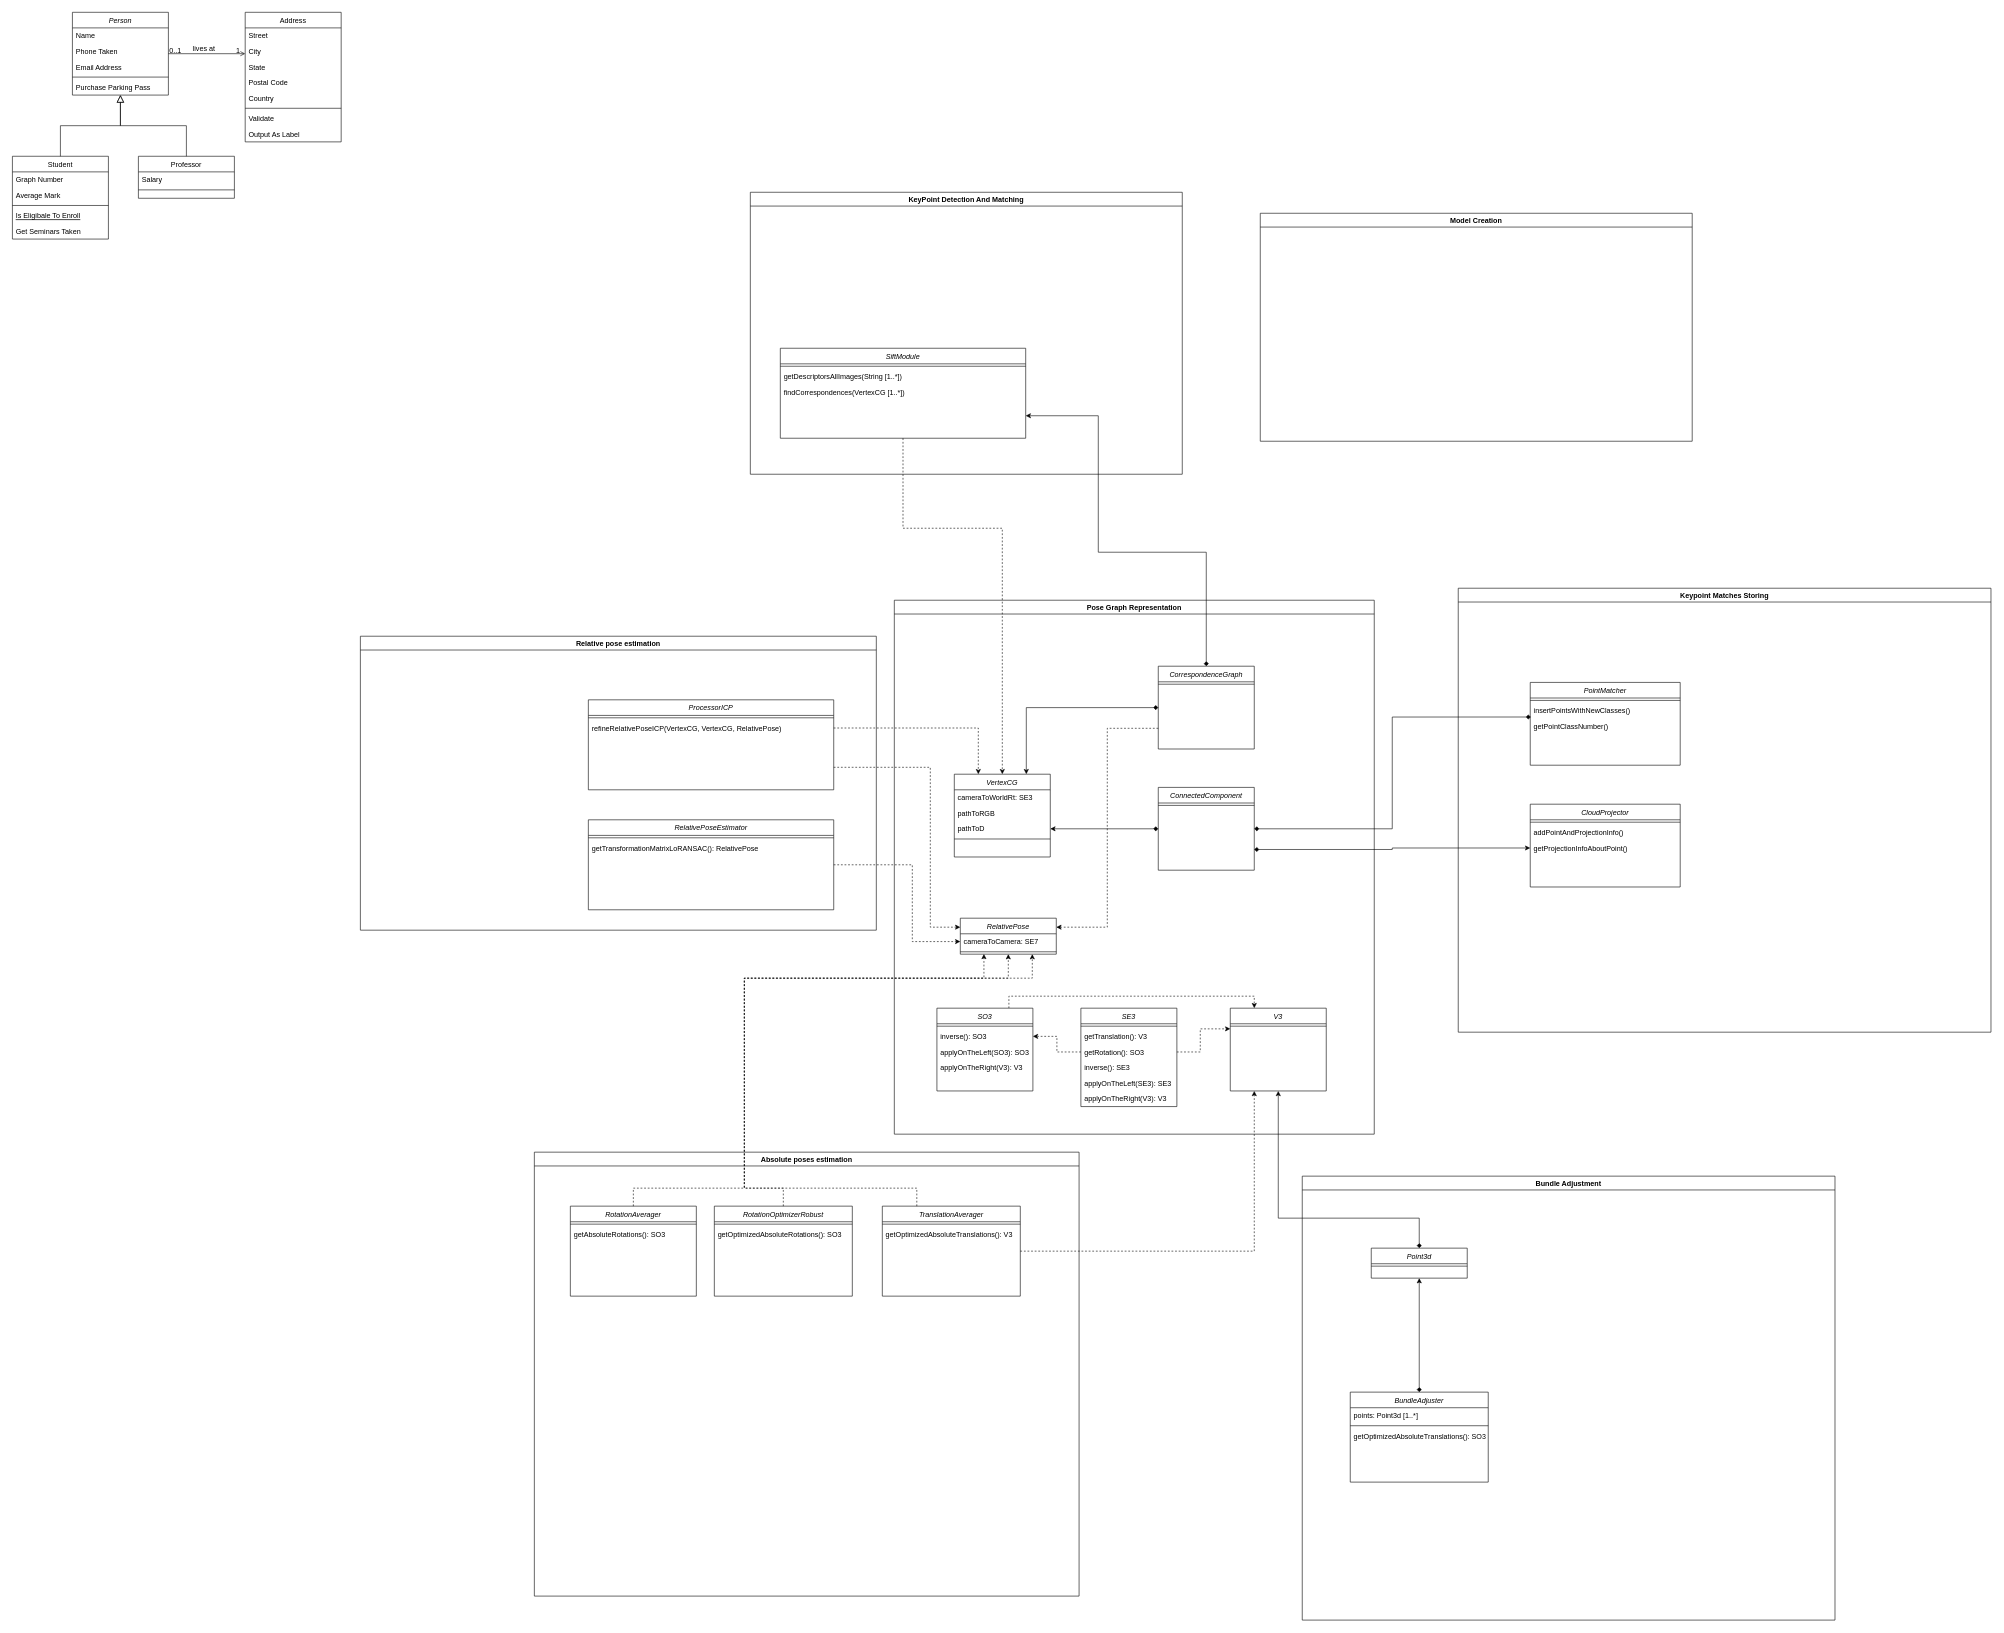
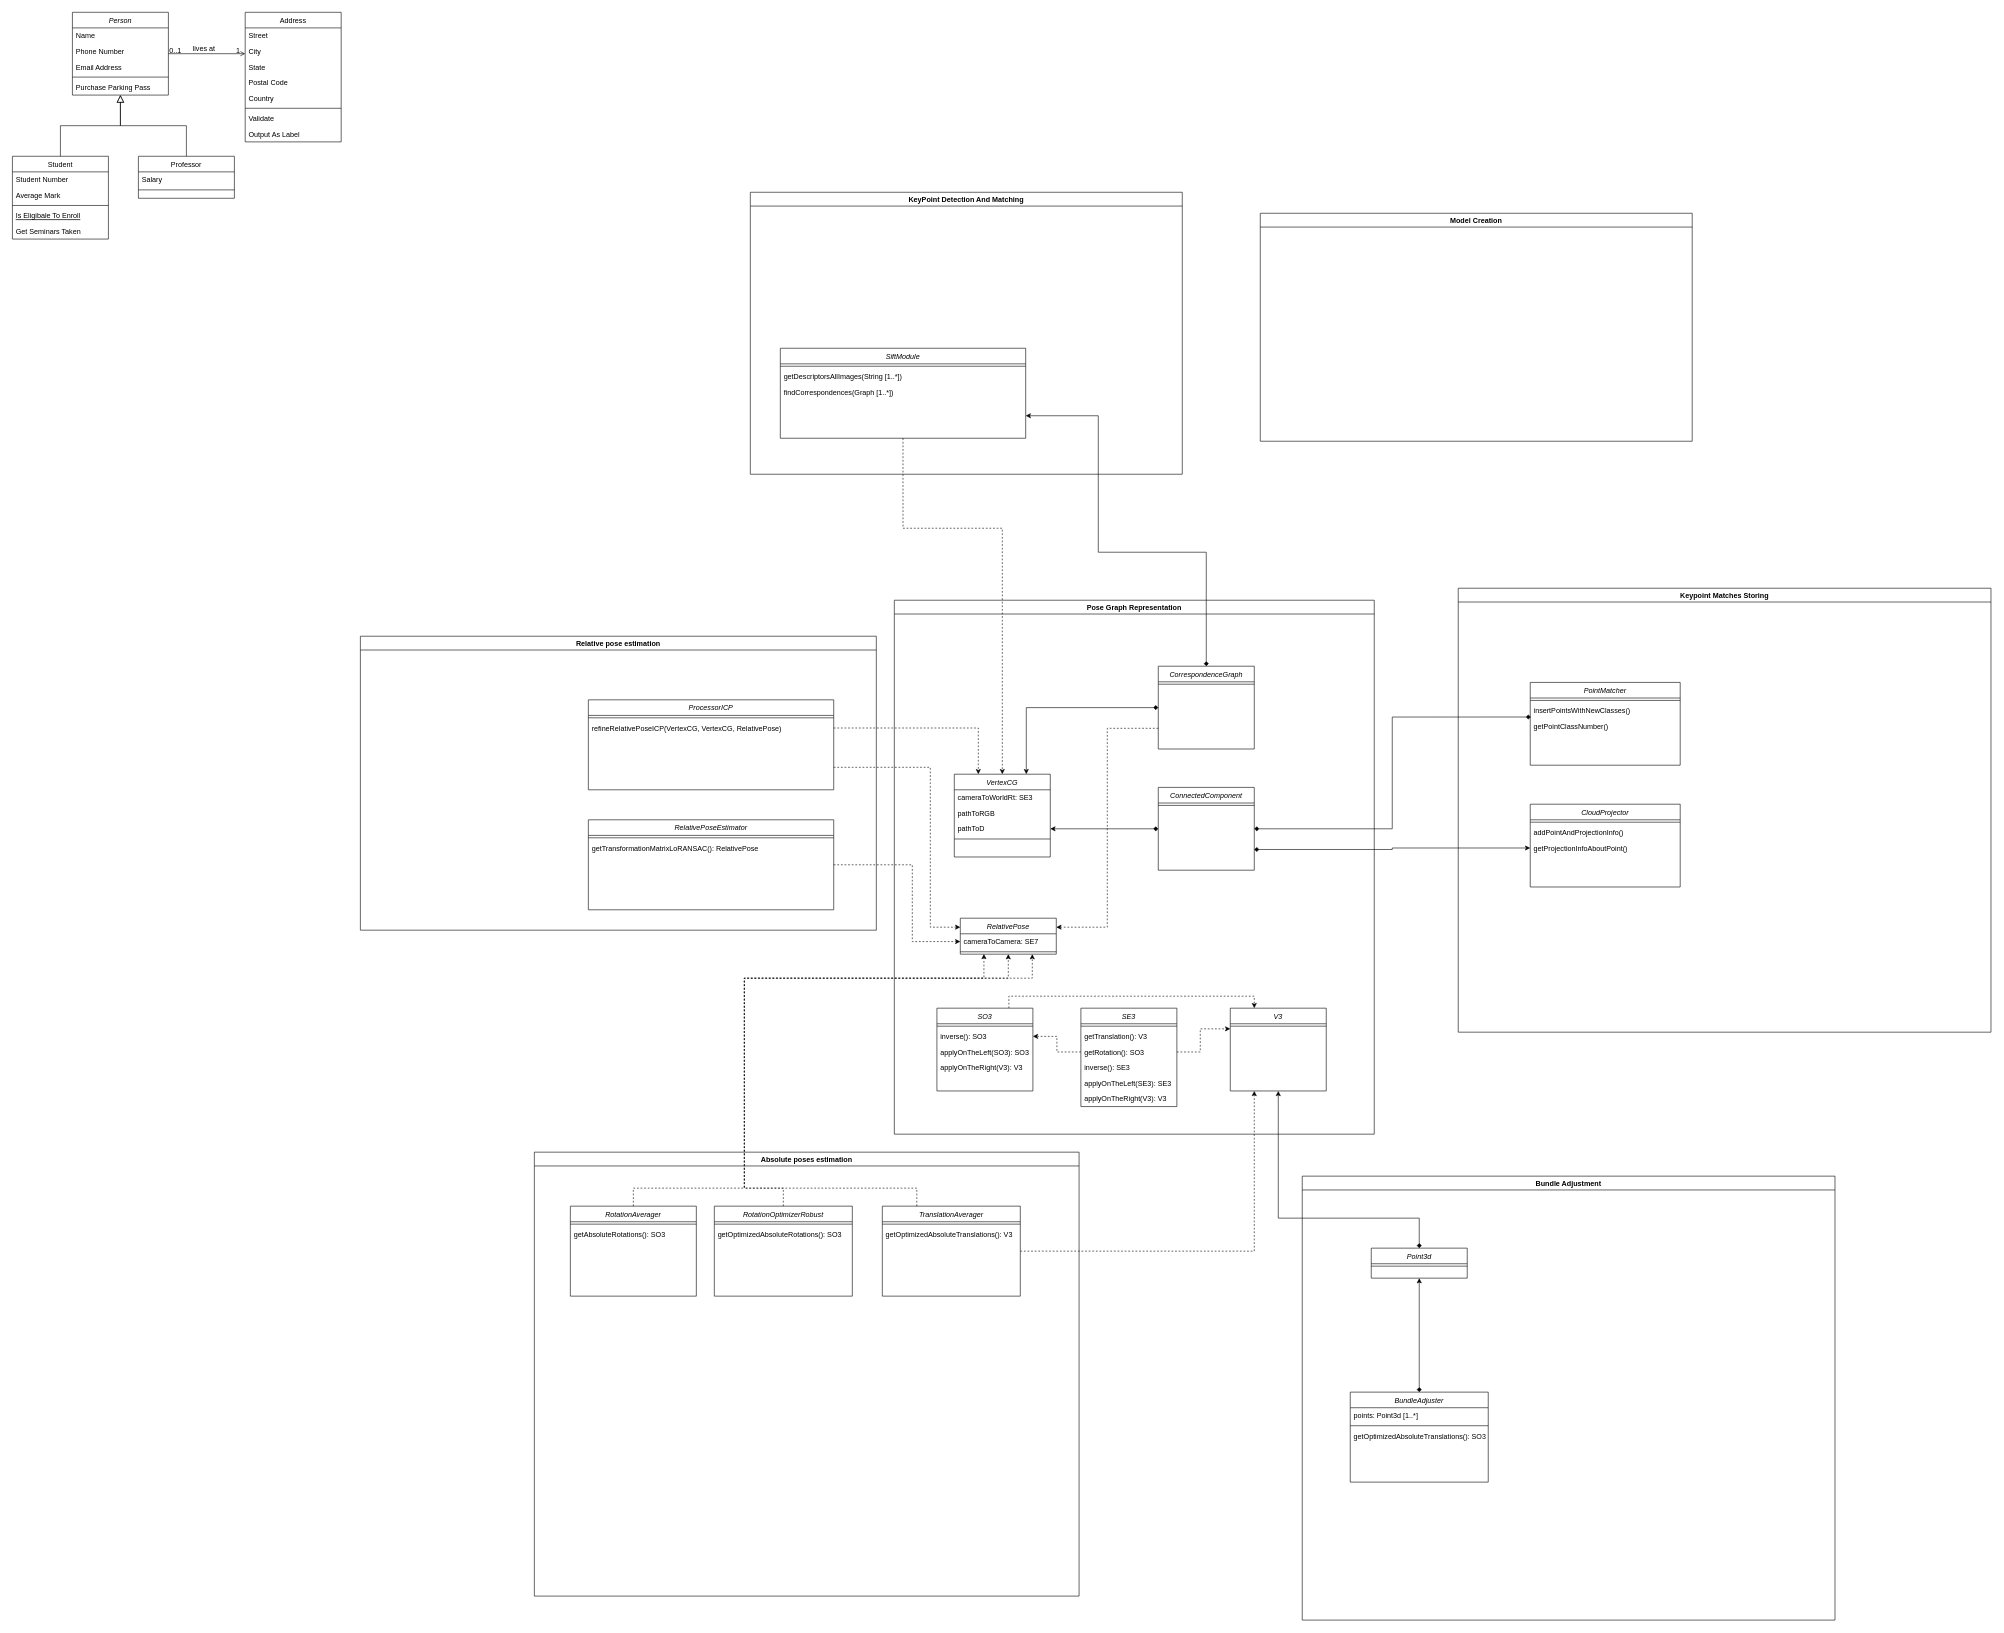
(97, 52) -> (99, 52)
(39, 180) -> (43, 180)
(852, 392) -> (846, 392)
